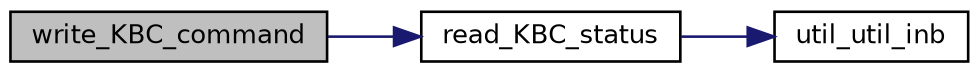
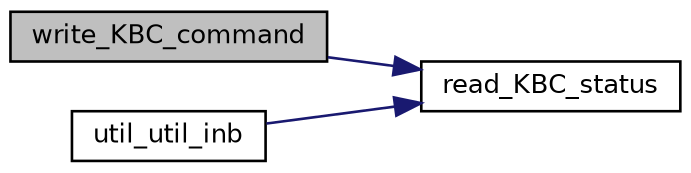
(714, 37) -> (330, 115)
